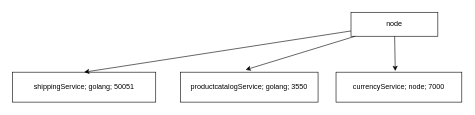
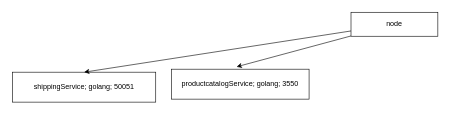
(395, 37) -> none
(249, 87) -> (240, 84)
(399, 87) -> none
